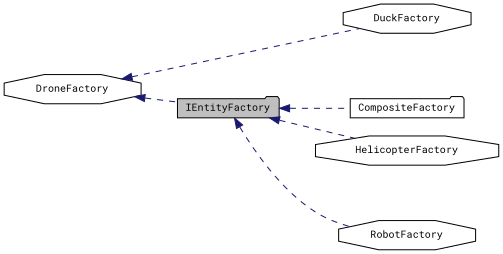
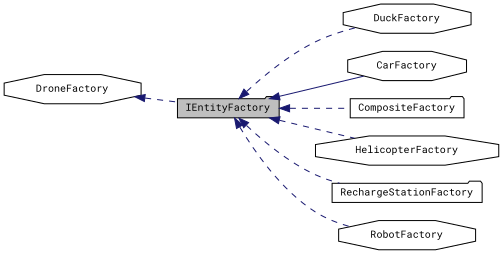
(246, 53) -> (297, 52)
none -> (407, 66)
none -> (407, 193)
